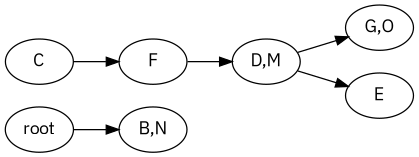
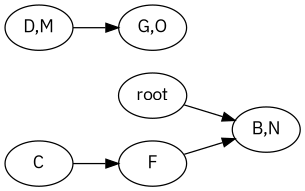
(203, 62) -> (203, 148)
(380, 96) -> none
